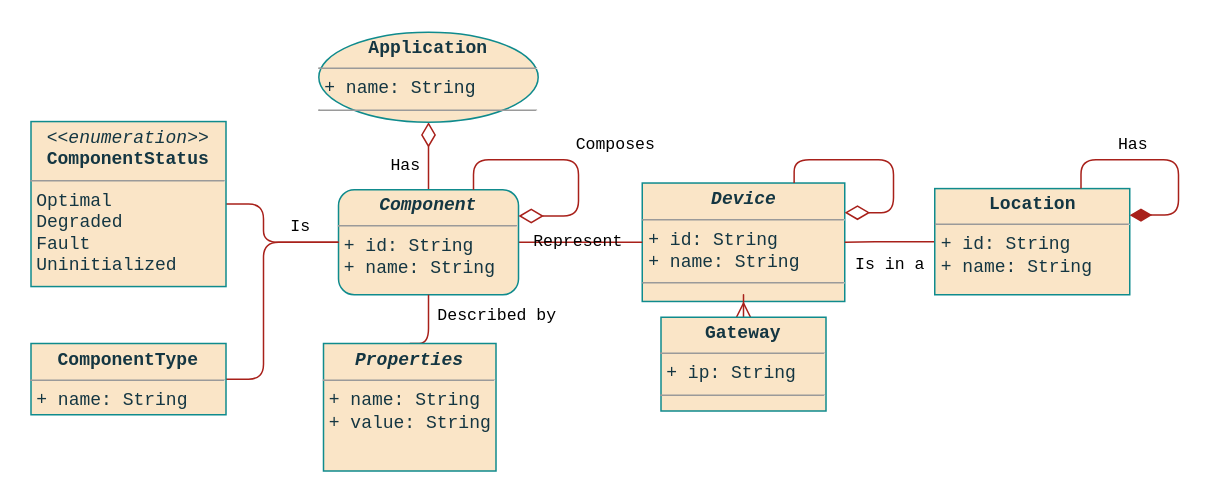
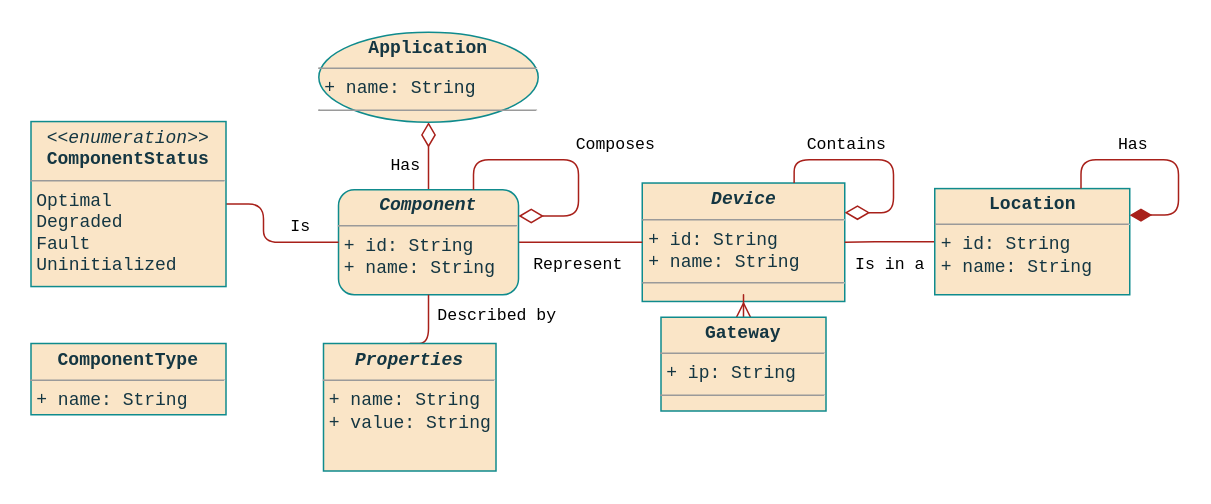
none -> (847, 145)
(578, 242) -> (578, 264)
(263, 325) -> none
